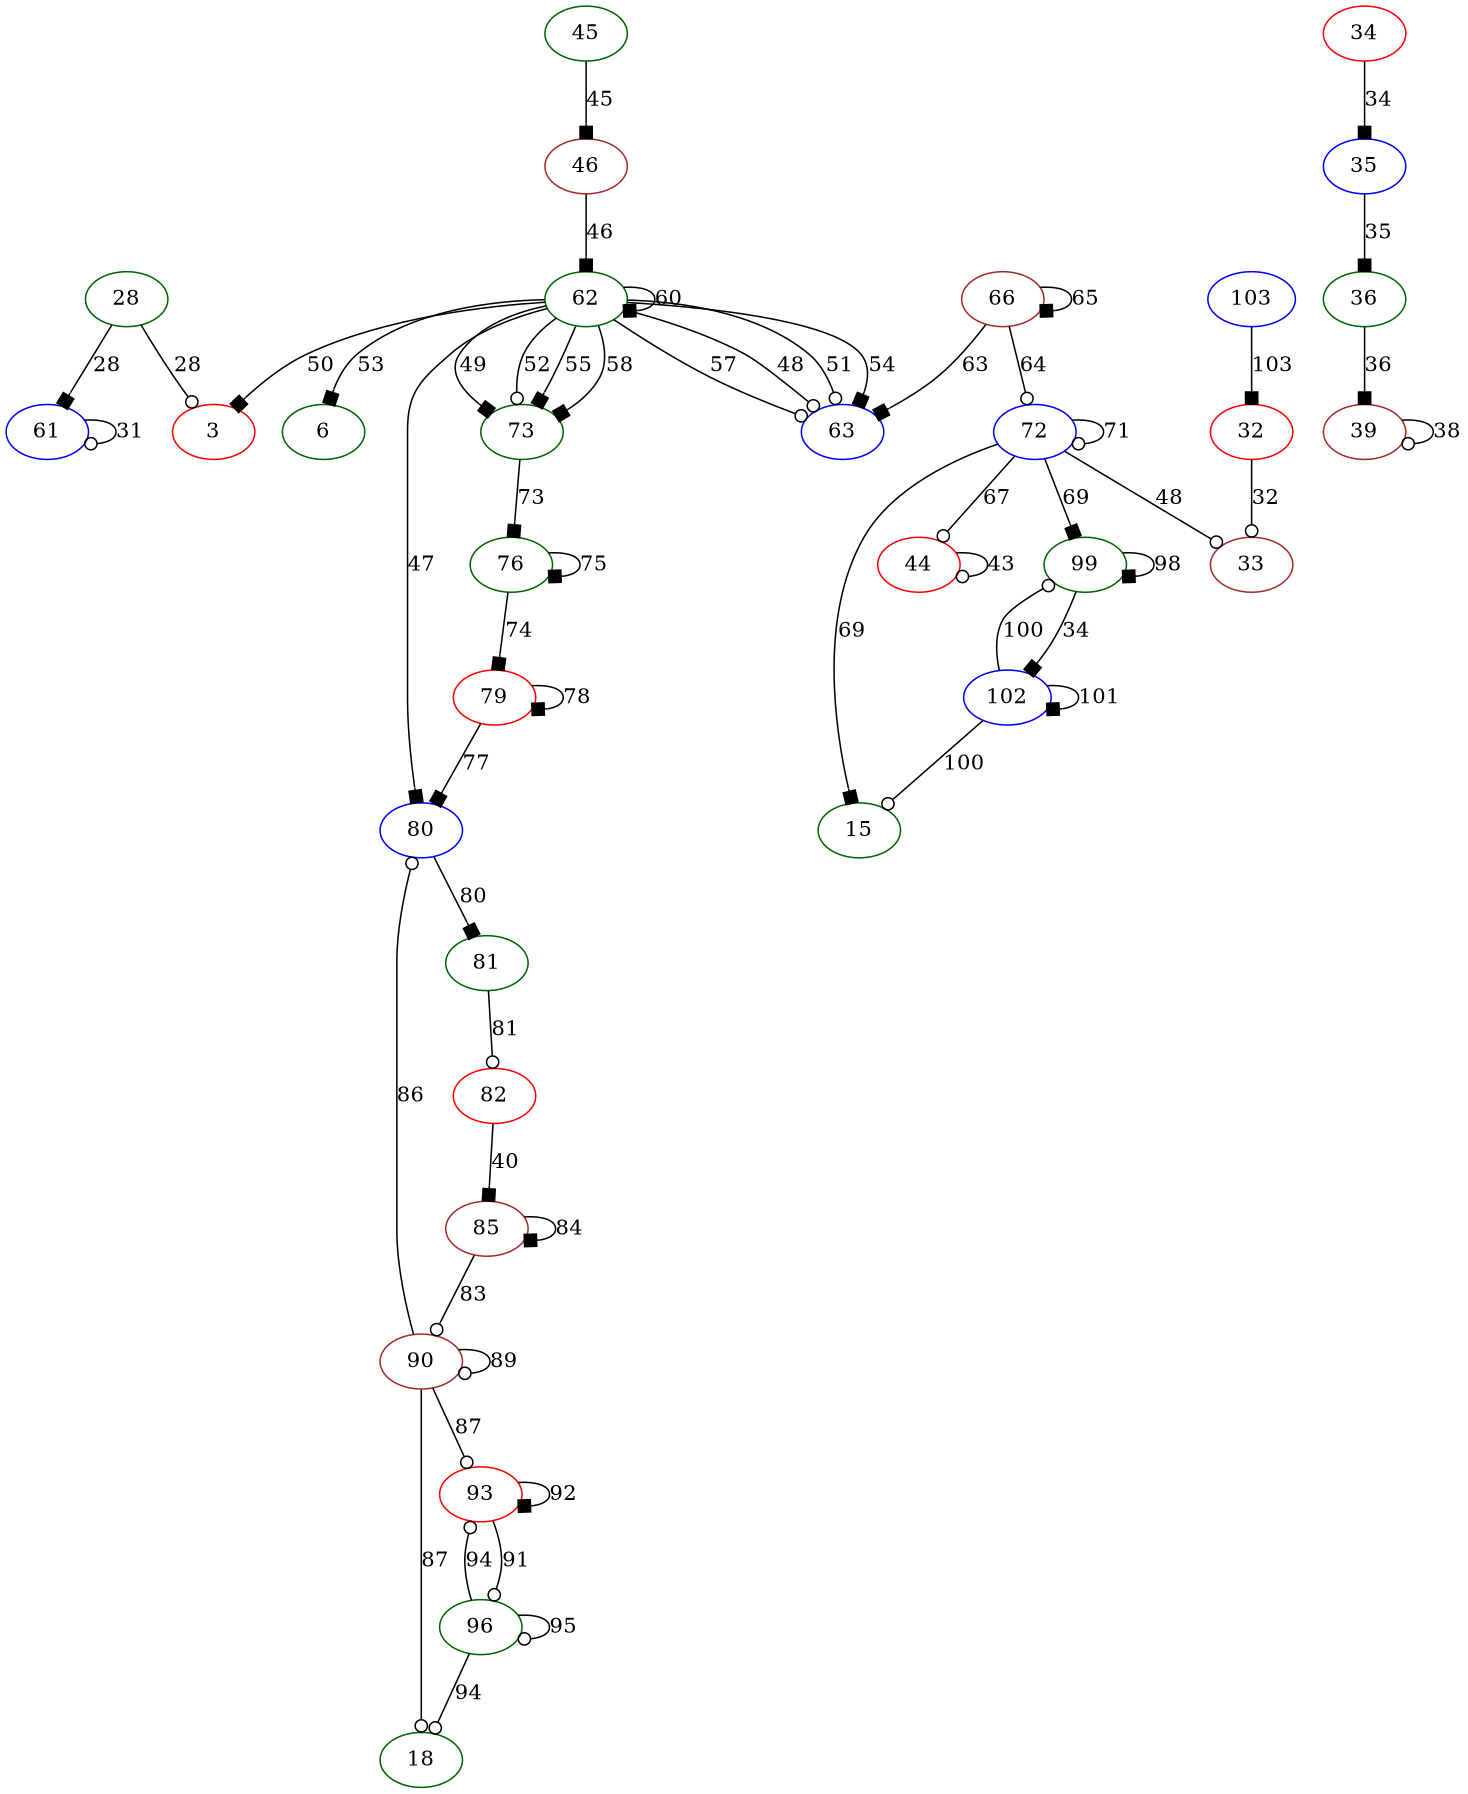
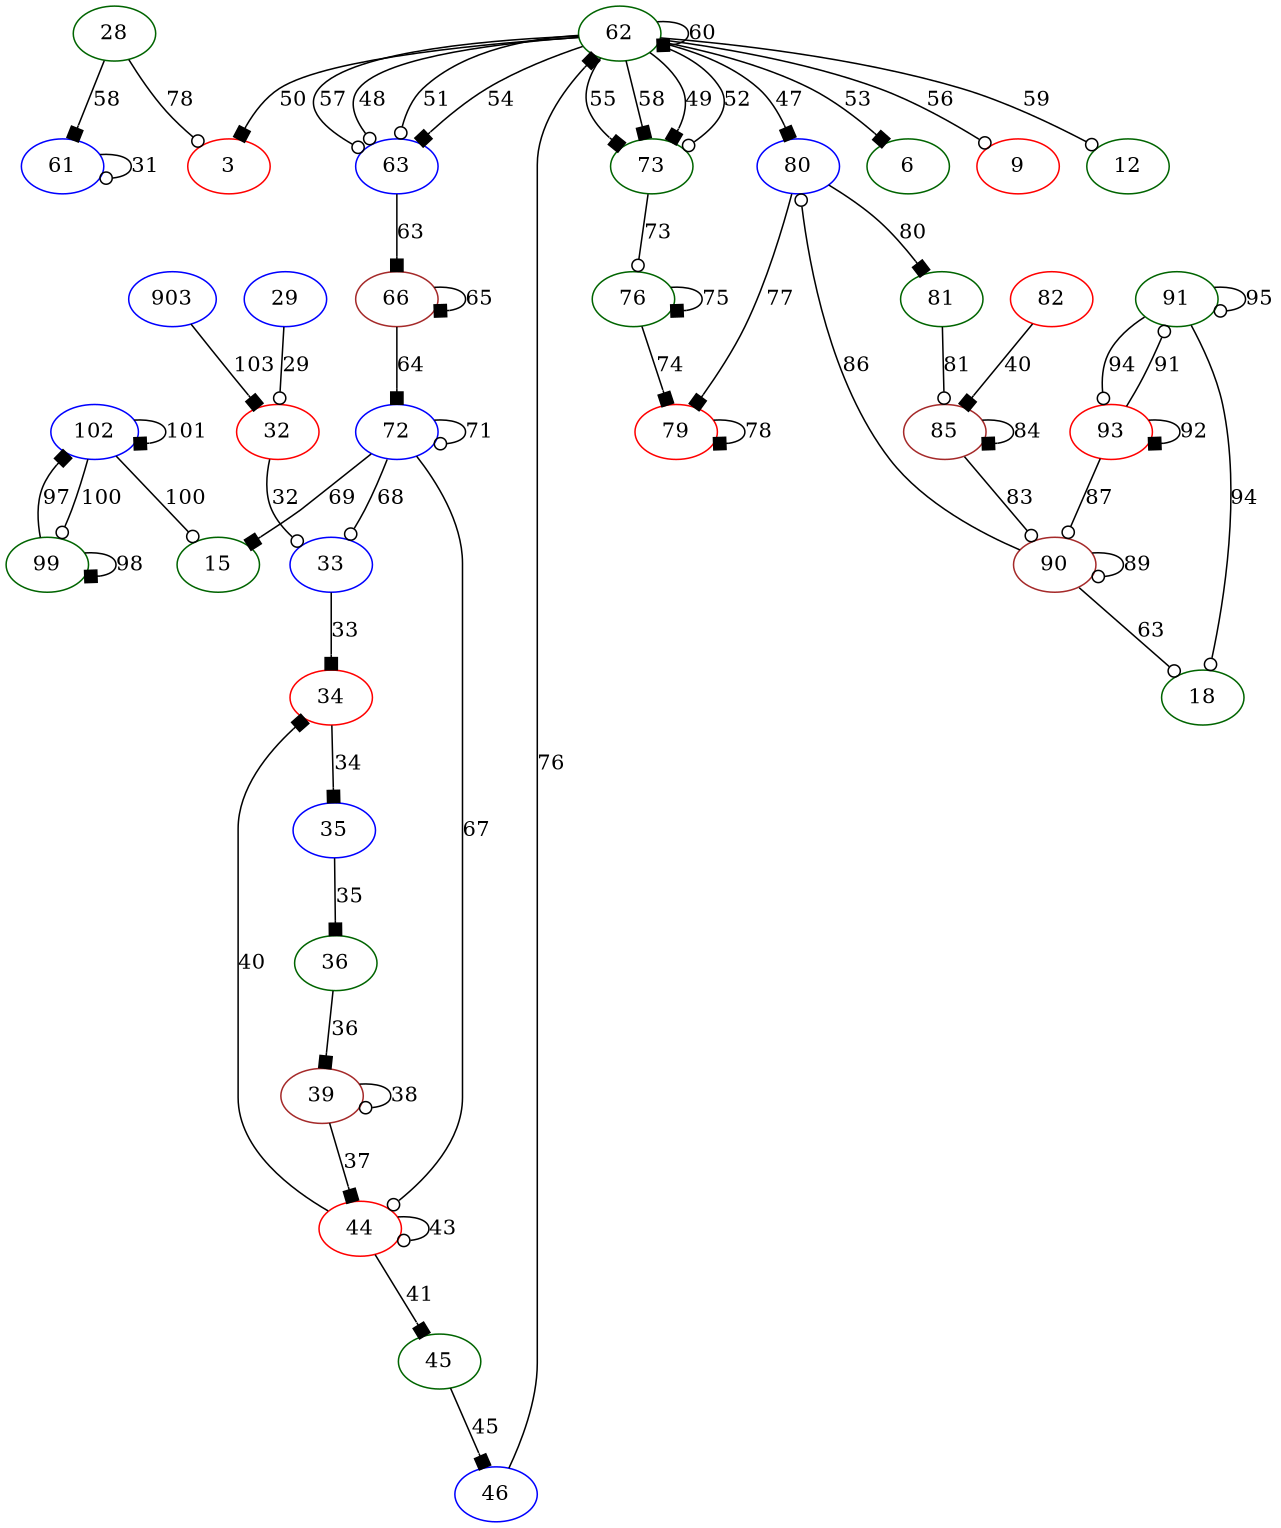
(586, 166) -> (496, 1494)
none -> (1018, 166)
none -> (1128, 166)
(601, 233) -> (552, 764)
none -> (285, 299)
(1252, 299) -> (172, 299)
(1017, 359) -> (397, 358)
(108, 366) -> (108, 100)
(189, 366) -> (181, 100)
(943, 372) -> (397, 225)
(517, 491) -> (643, 227)
(1057, 491) -> none
(1170, 498) -> (392, 498)
(1252, 565) -> (331, 565)
none -> (331, 623)
(1077, 631) -> (57, 498)
(462, 757) -> (757, 299)
none -> (238, 980)
(490, 1023) -> (943, 359)
none -> (339, 1155)
none -> (396, 1288)
(448, 1422) -> (1086, 492)
(436, 1561) -> (1152, 631)
(481, 1627) -> (1177, 299)
